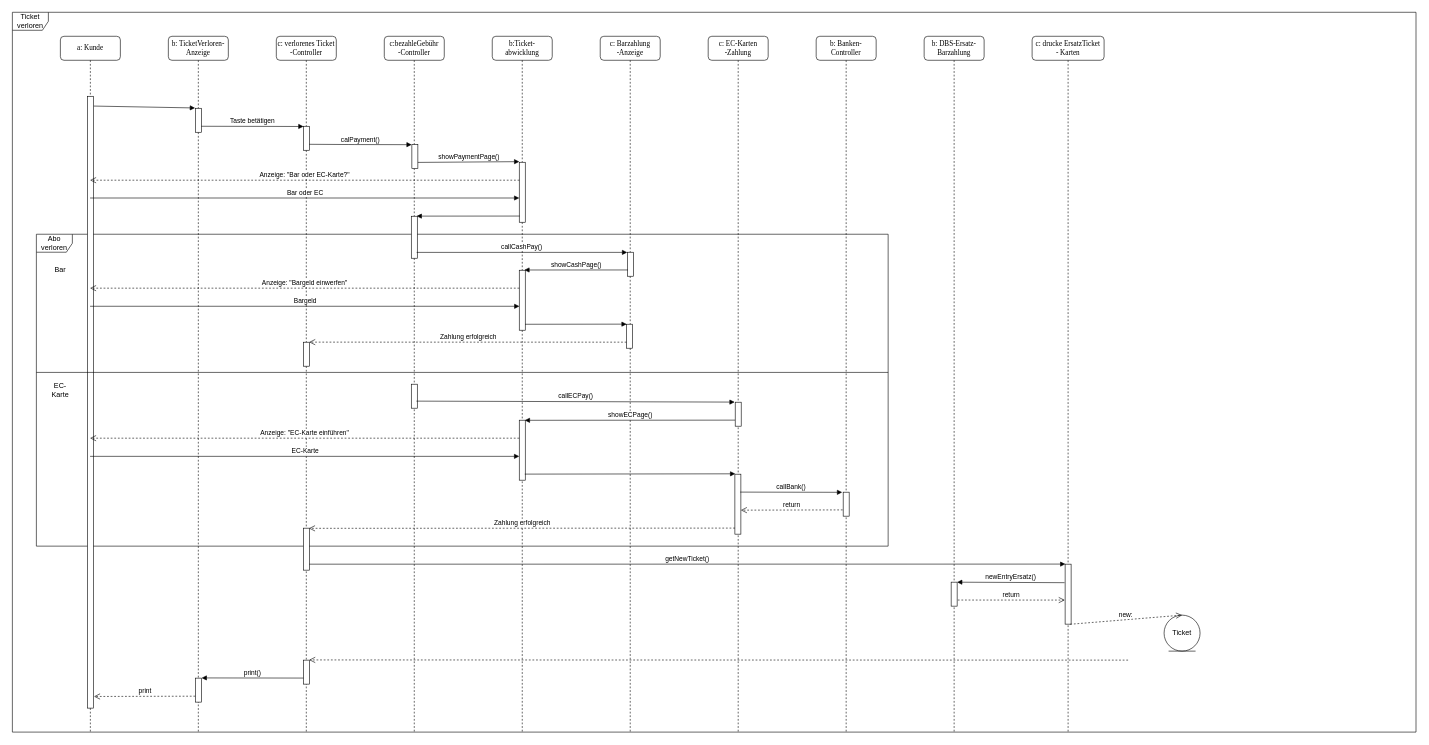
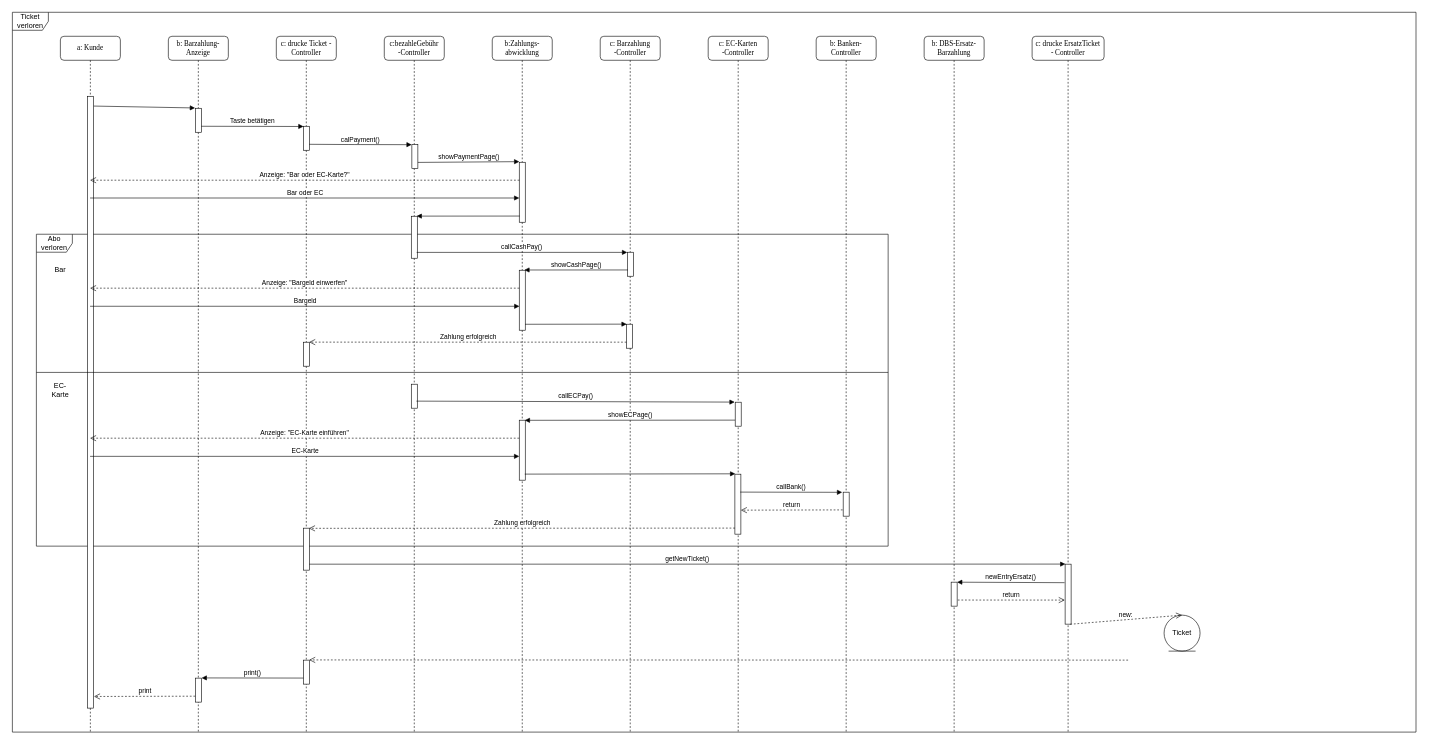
(198, 48) -> (198, 48)
(306, 48) -> (306, 48)
(522, 48) -> (522, 48)
(630, 48) -> (630, 48)
(738, 48) -> (738, 48)
(1068, 48) -> (1068, 48)
